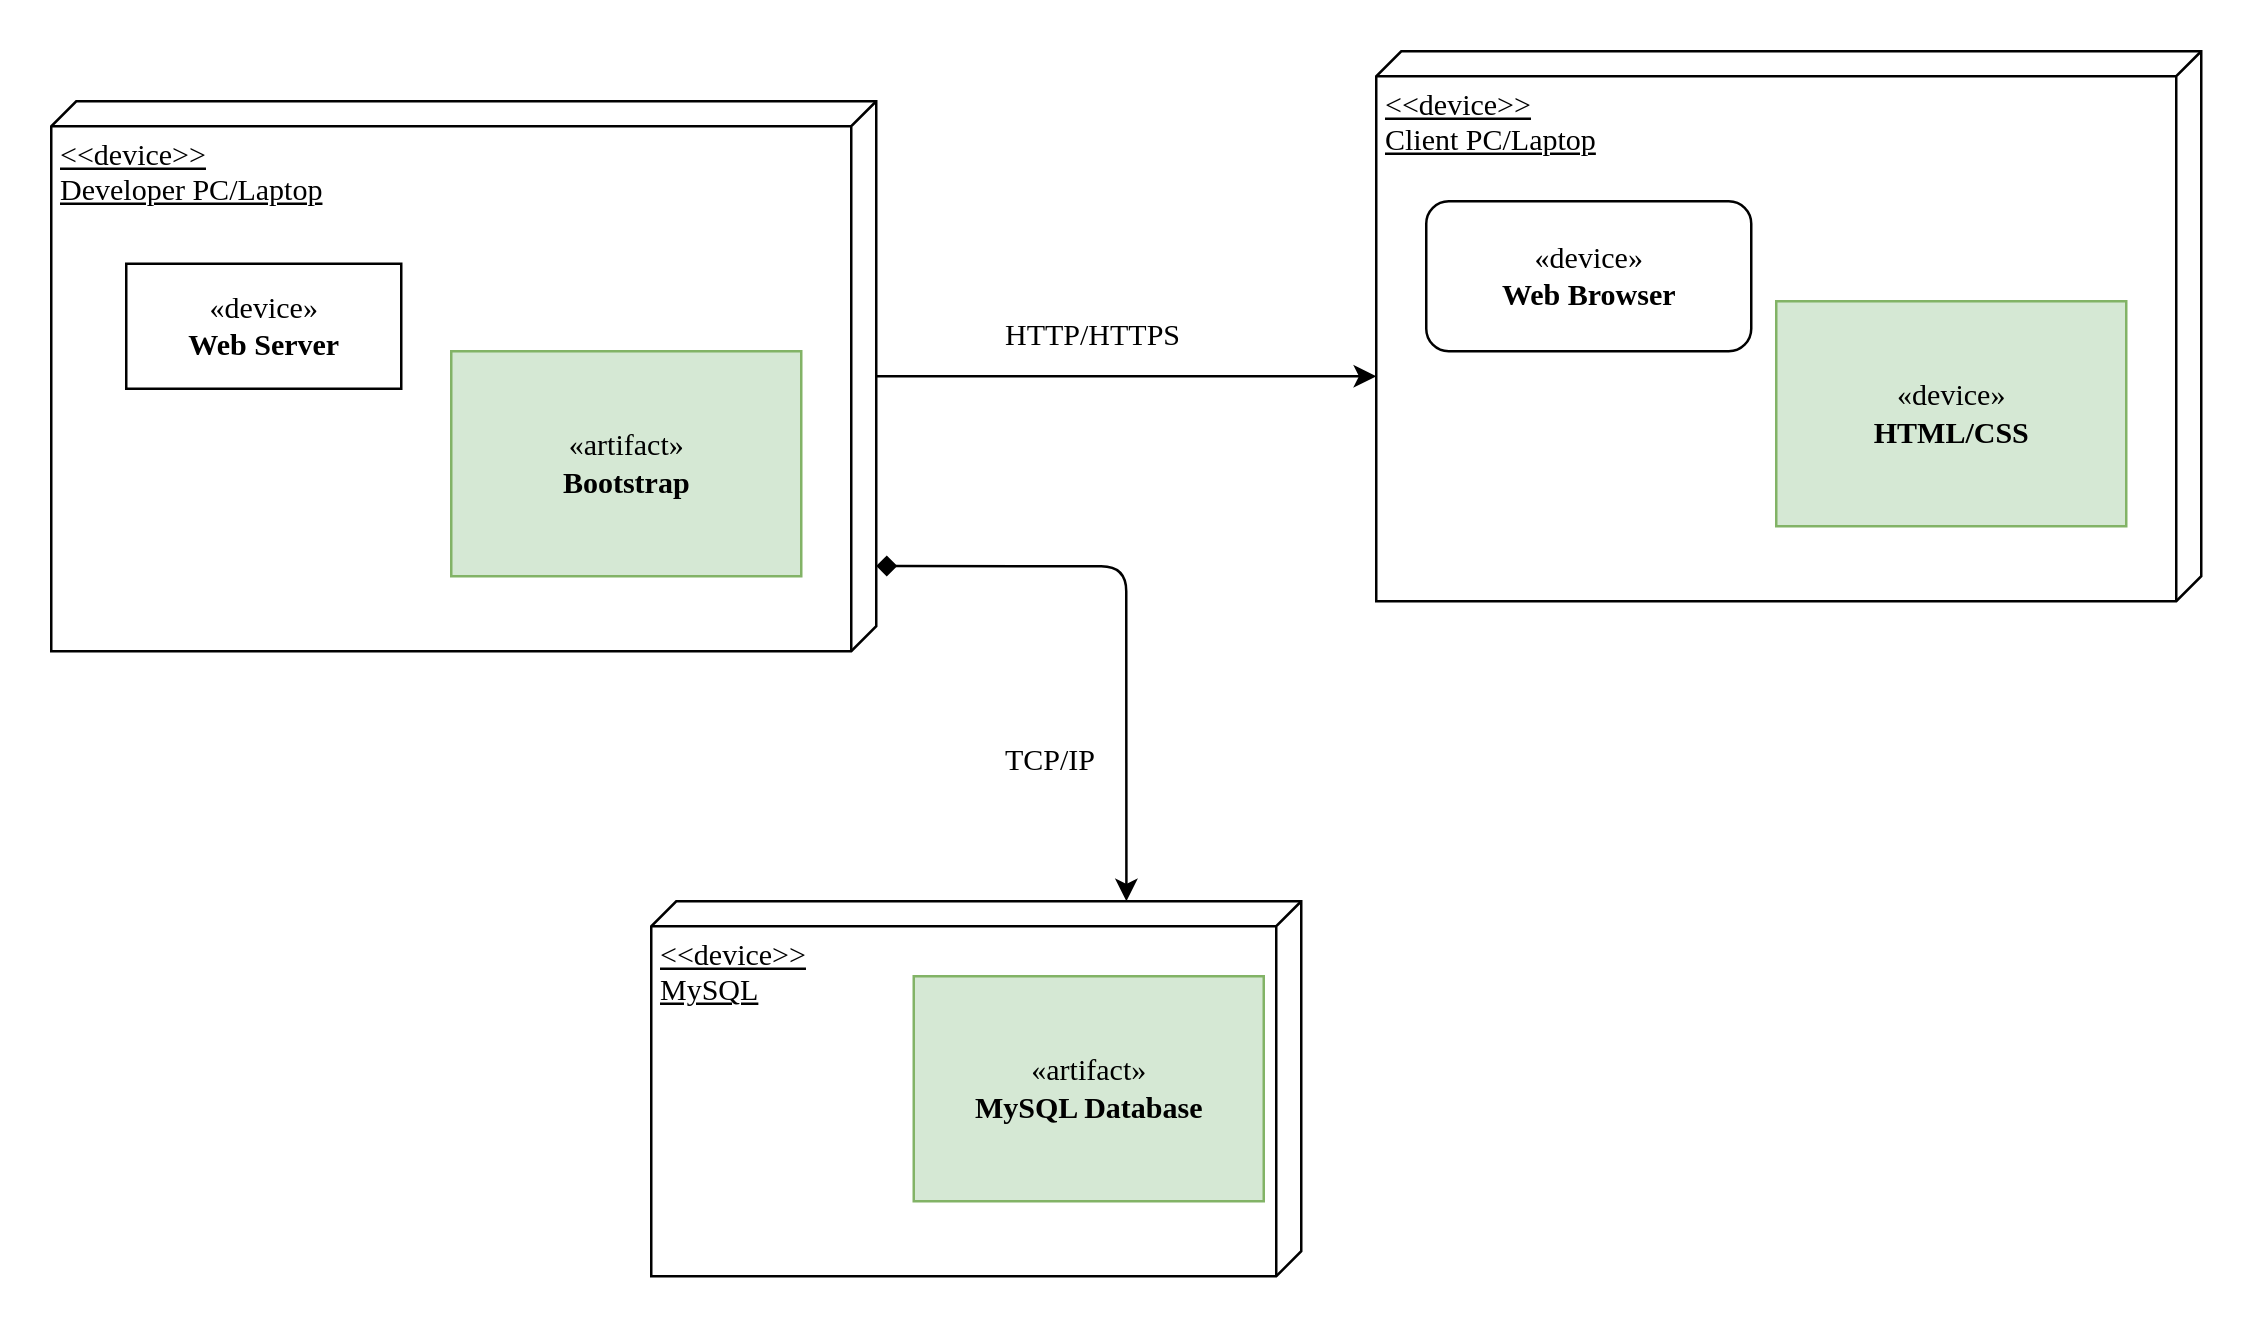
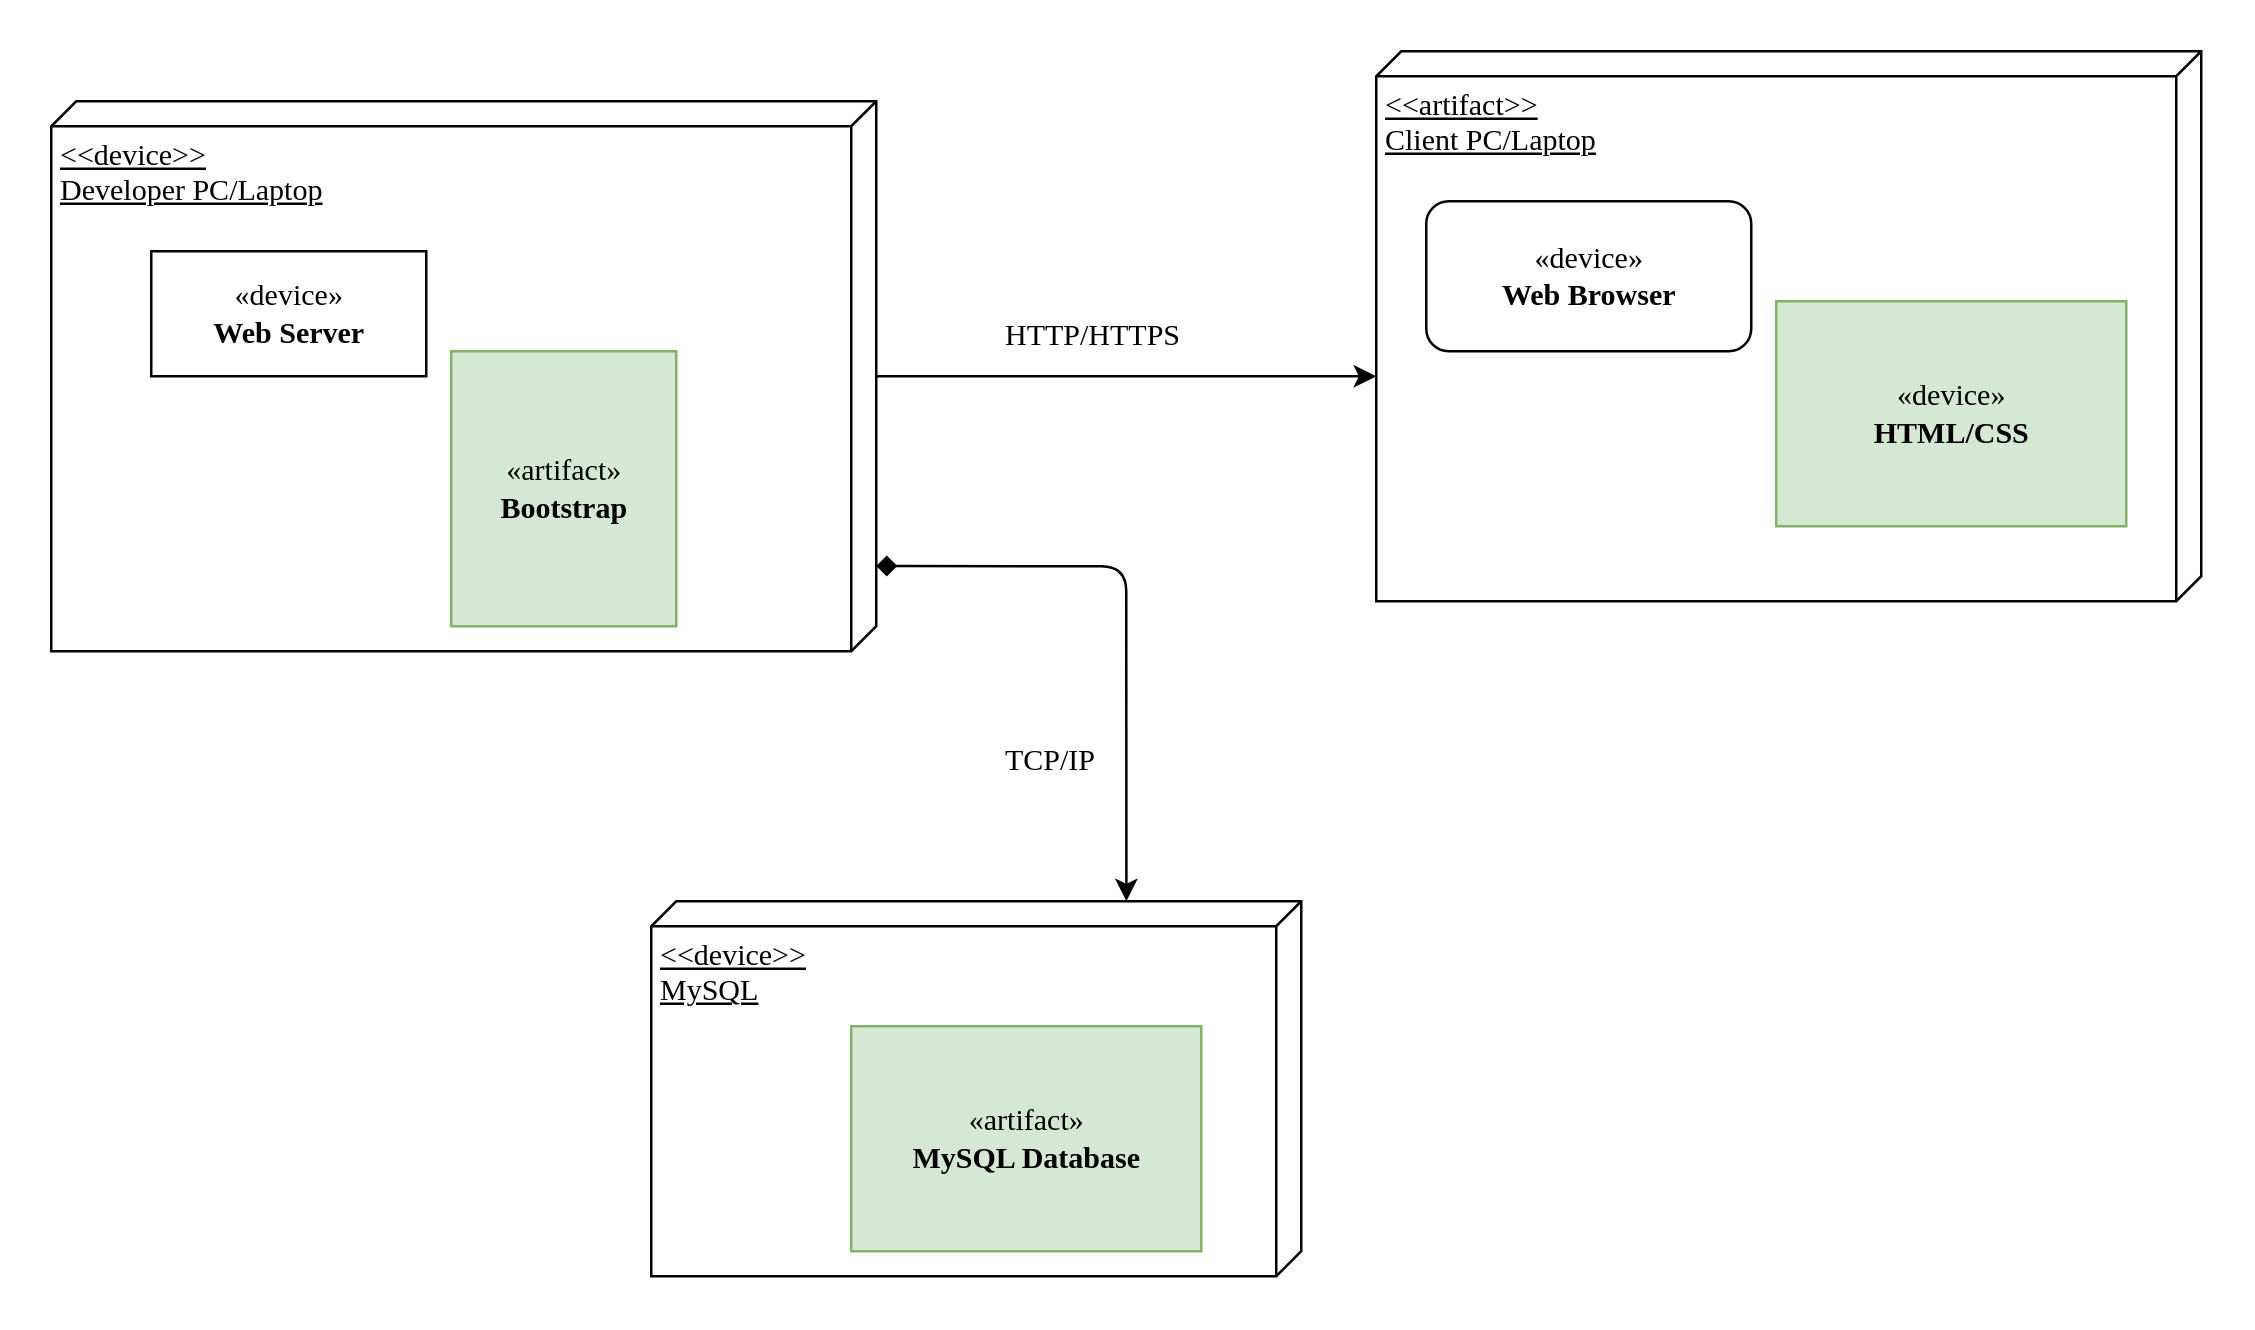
(1509, 125) -> (1509, 125)
(264, 326) -> (289, 314)
(626, 464) -> (564, 489)
(1089, 1089) -> (1026, 1139)
